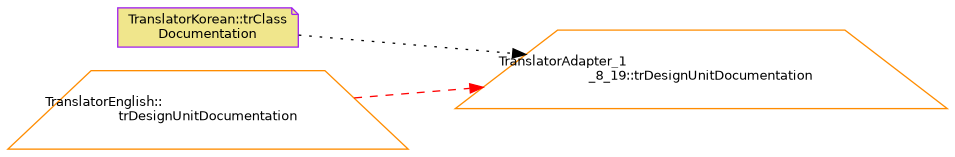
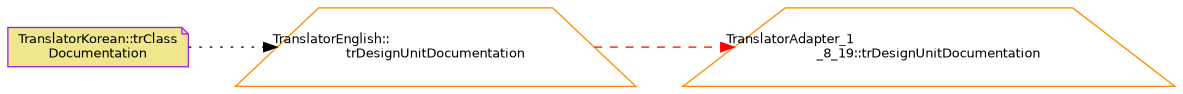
(406, 44) -> (226, 47)
